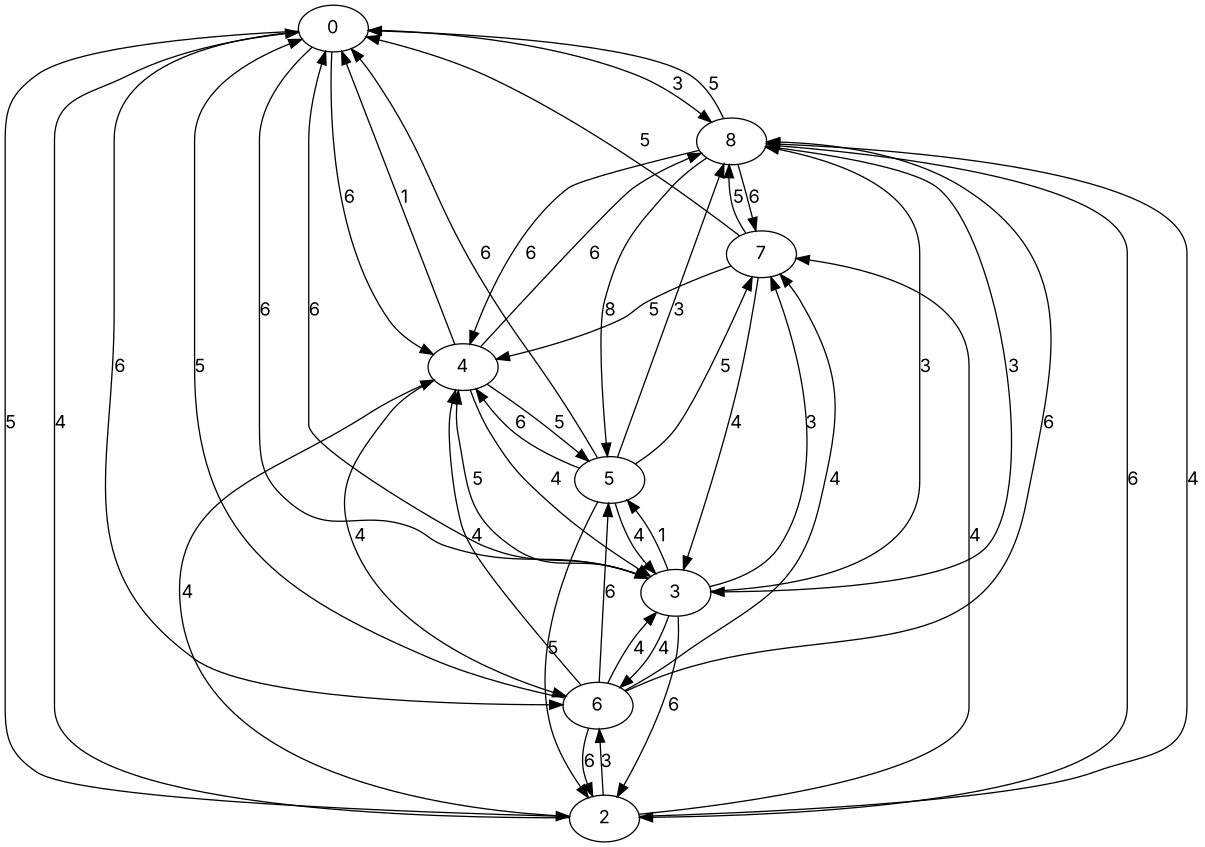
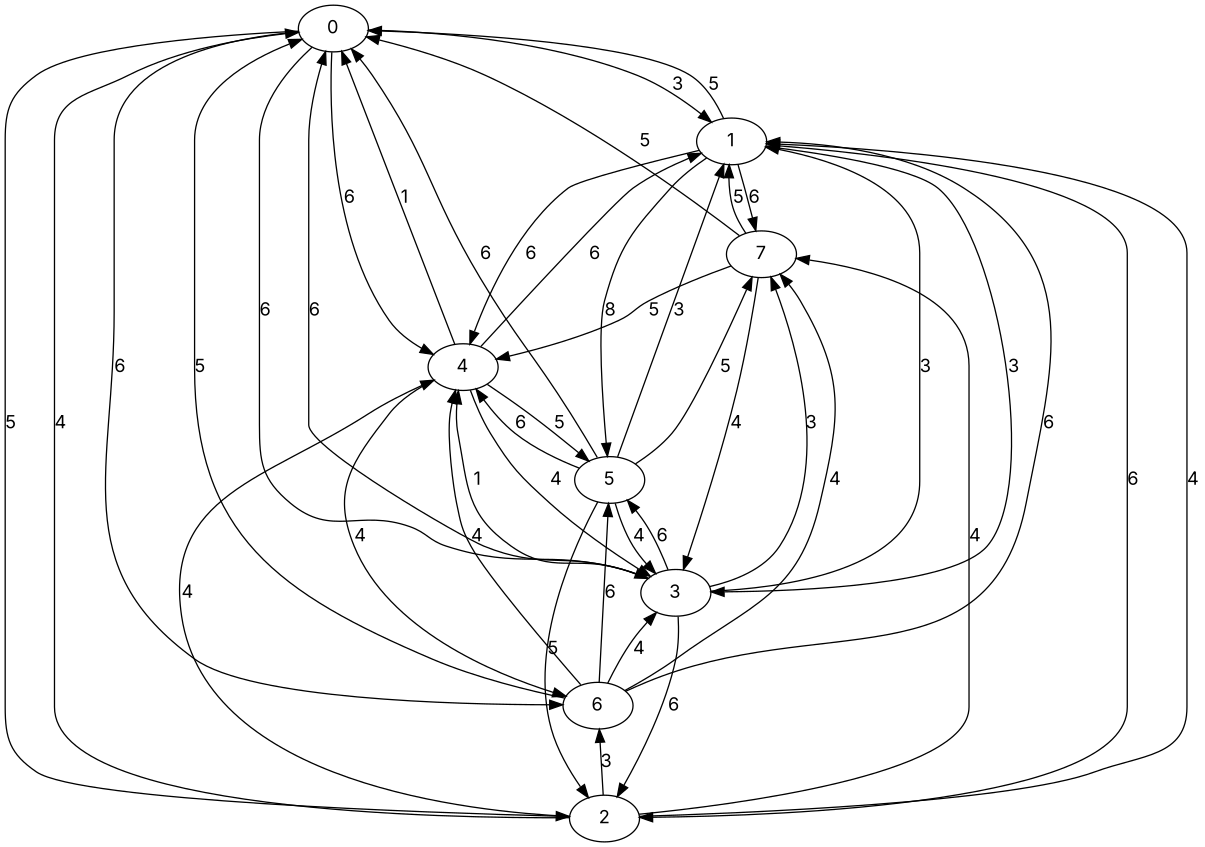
(732, 141) -> (732, 141)
(478, 480) -> (478, 480)
(663, 536) -> (663, 536)
(653, 650) -> none
(583, 756) -> none
